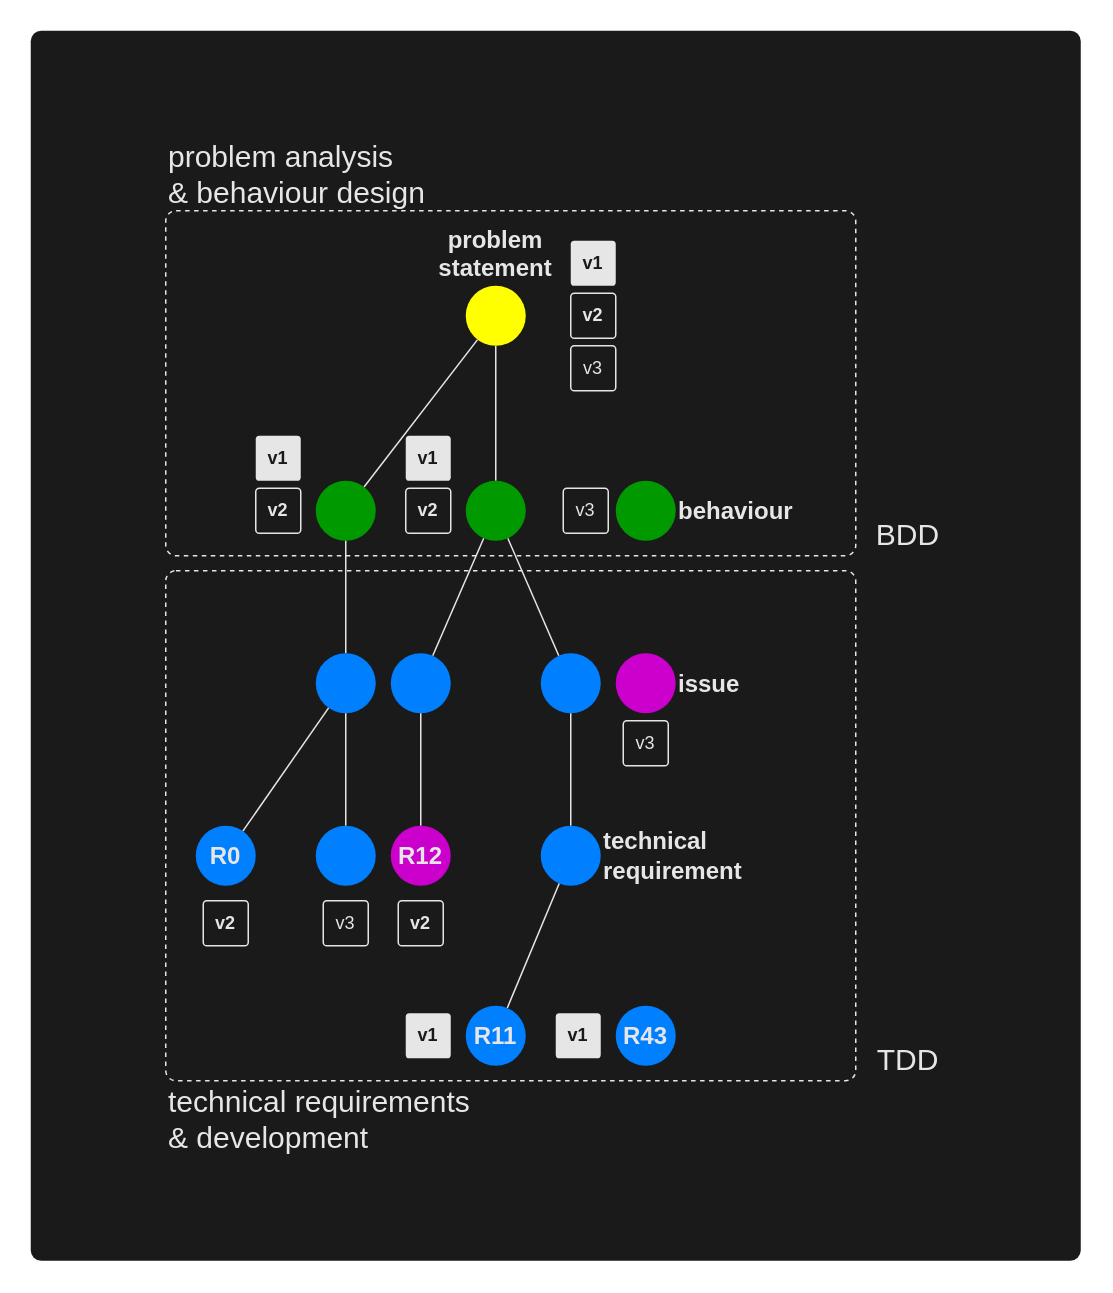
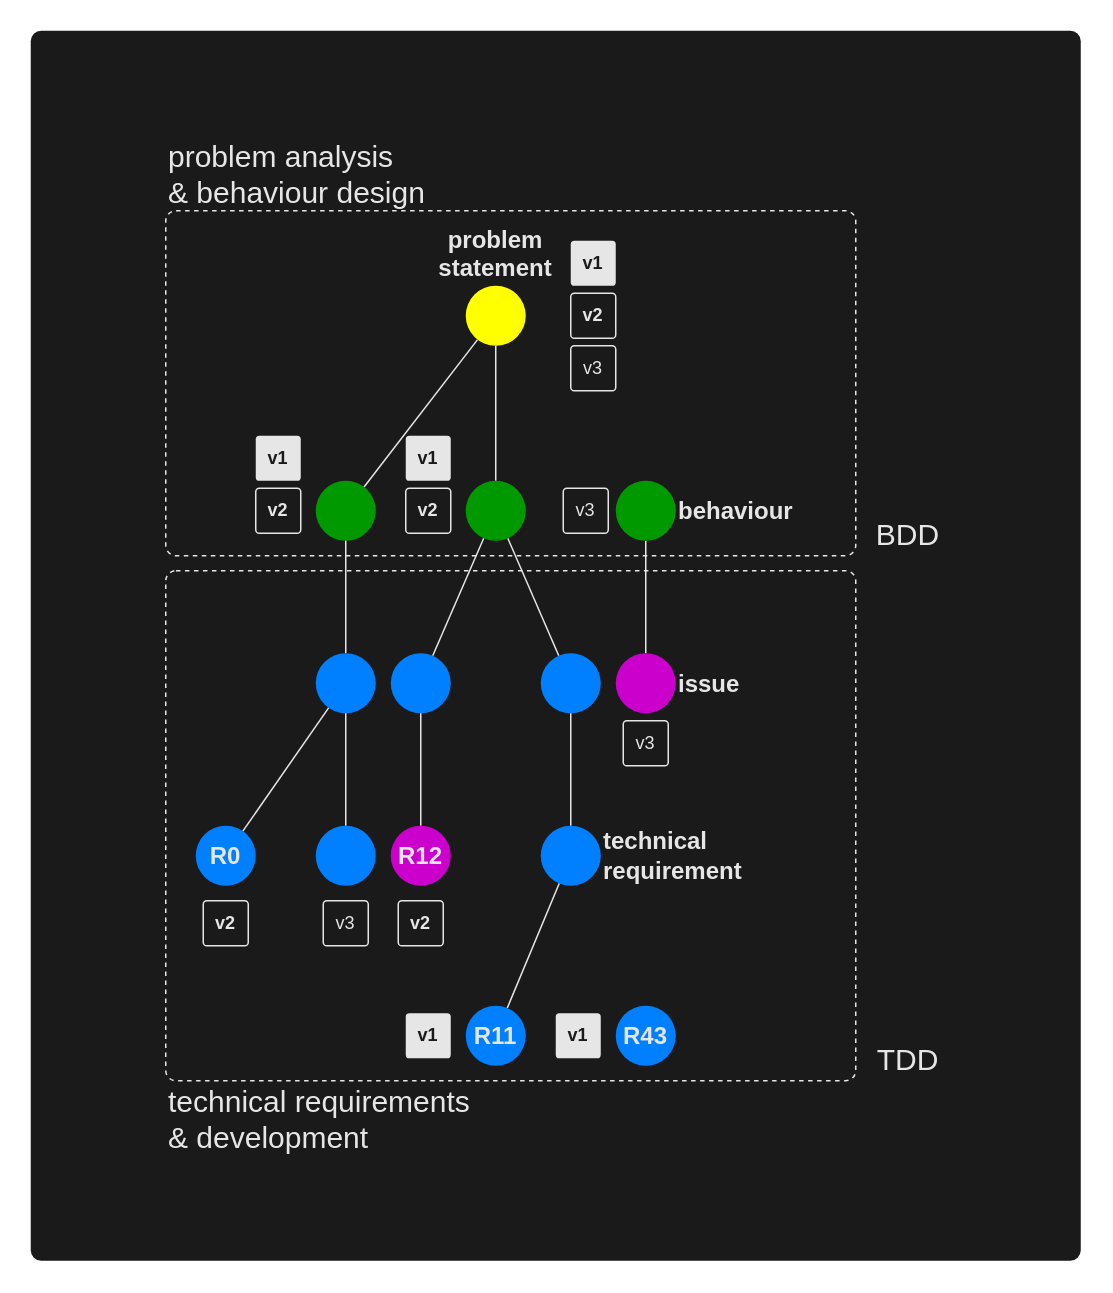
none -> (646, 597)
